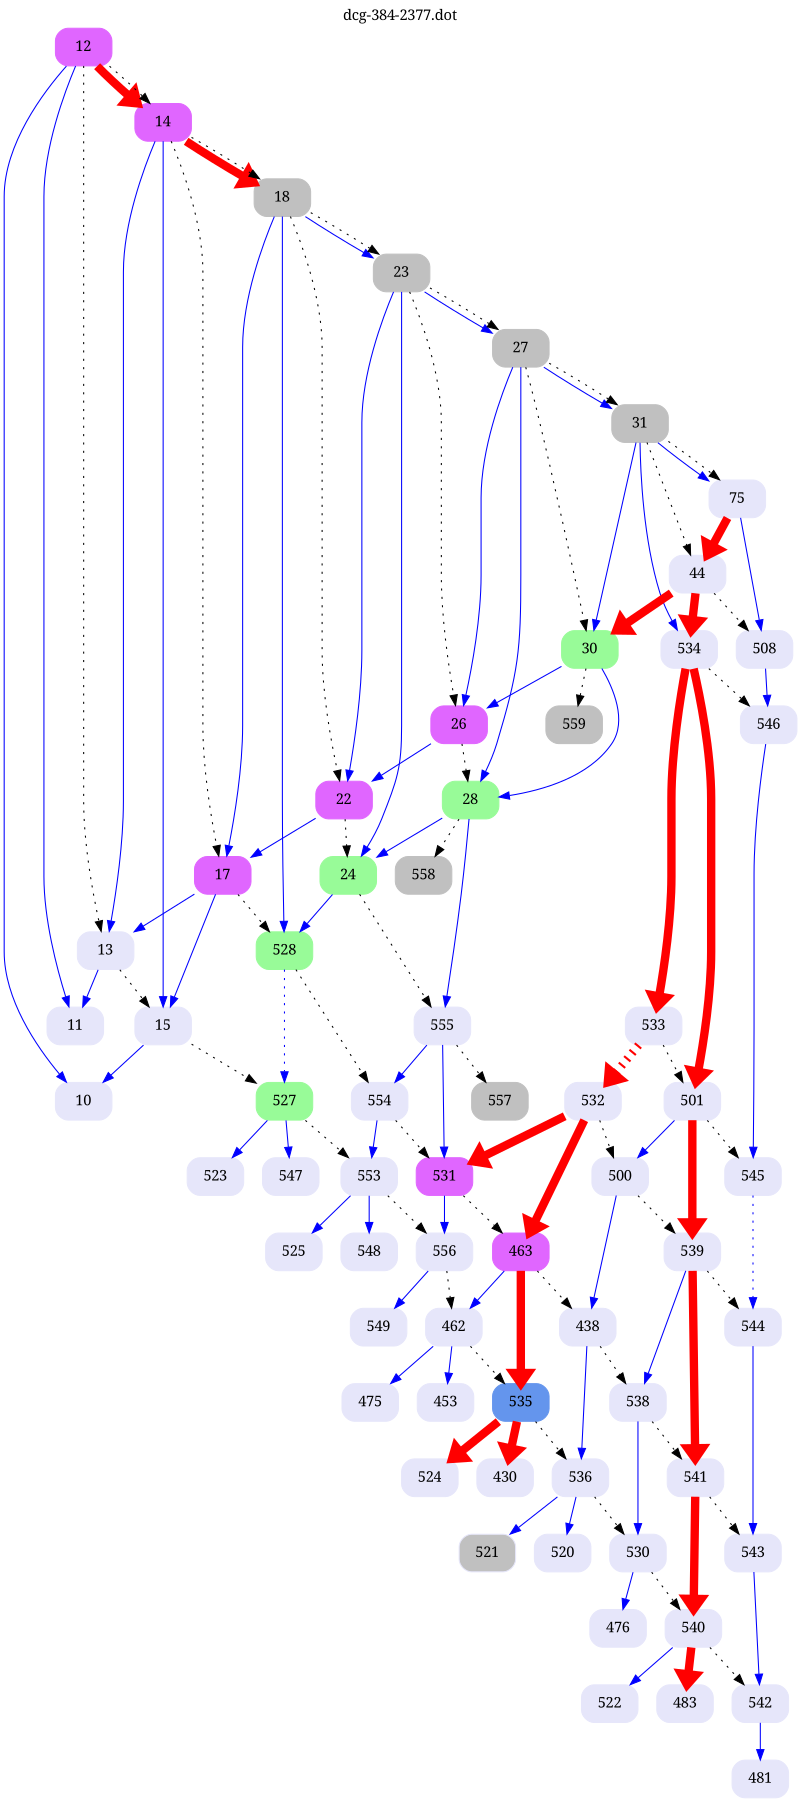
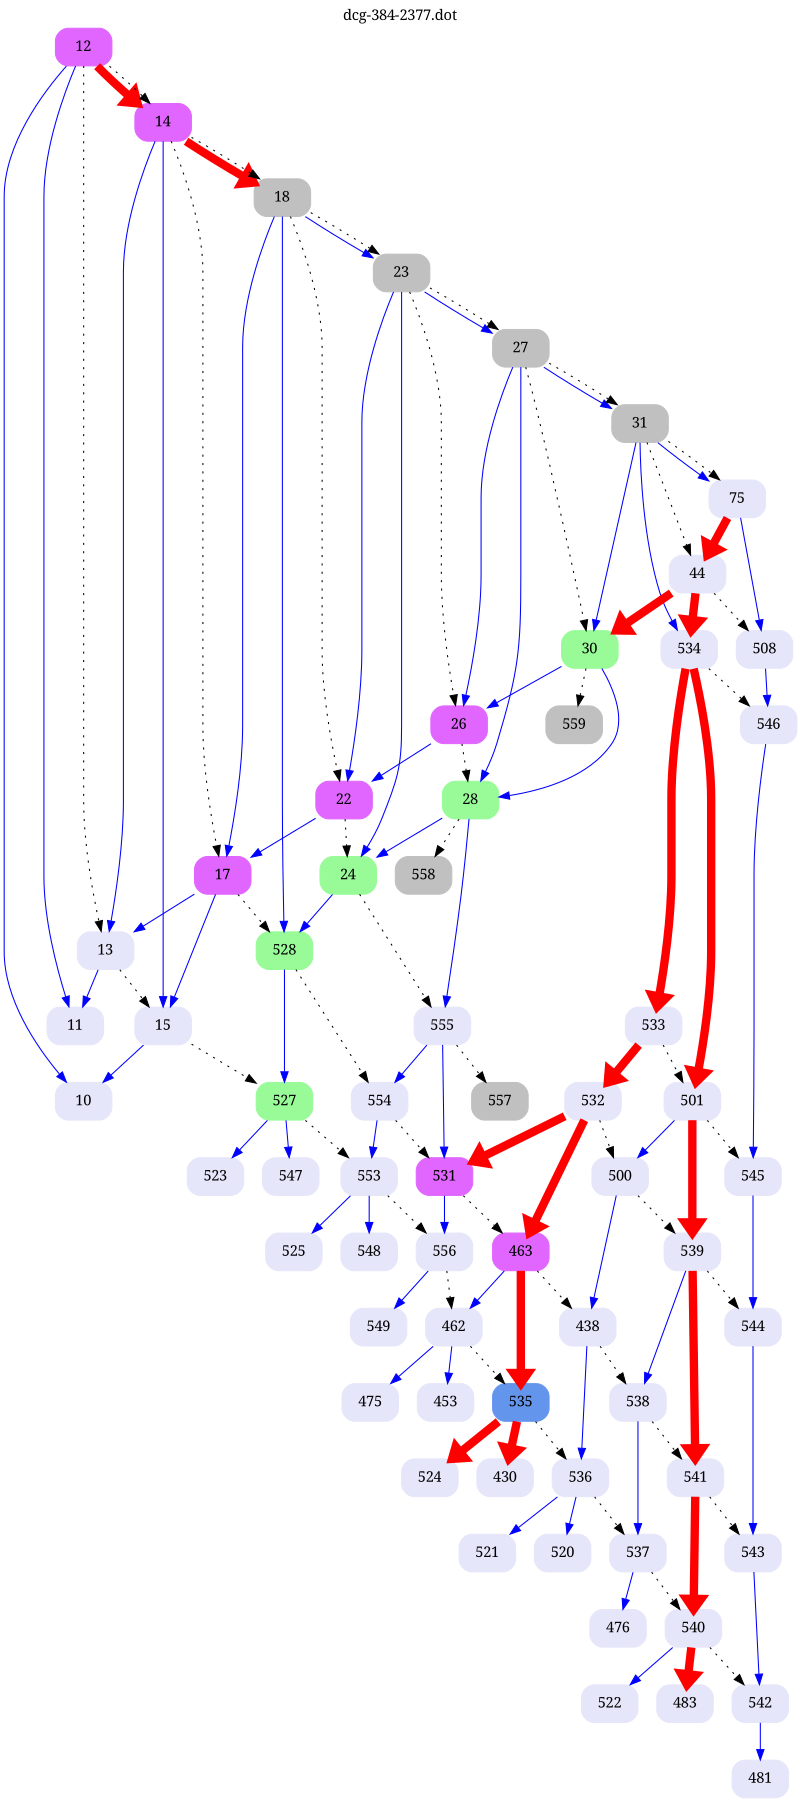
(284, 1021) -> (284, 1021)
(627, 1060) -> (627, 1060)
(753, 1246) -> (753, 1246)
(487, 1553) -> (487, 1553)
(638, 1553) -> (638, 1553)
